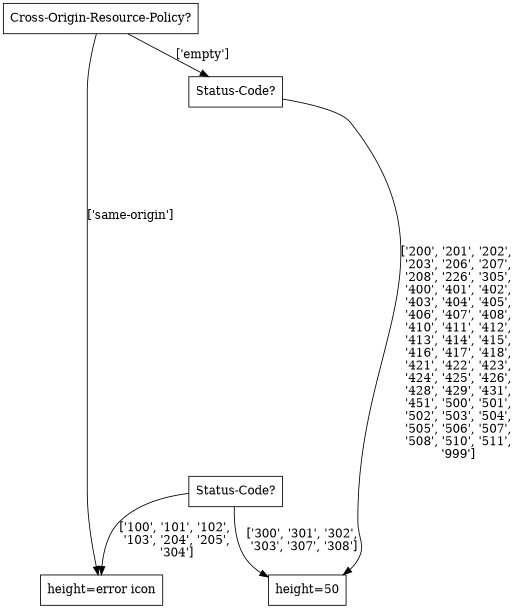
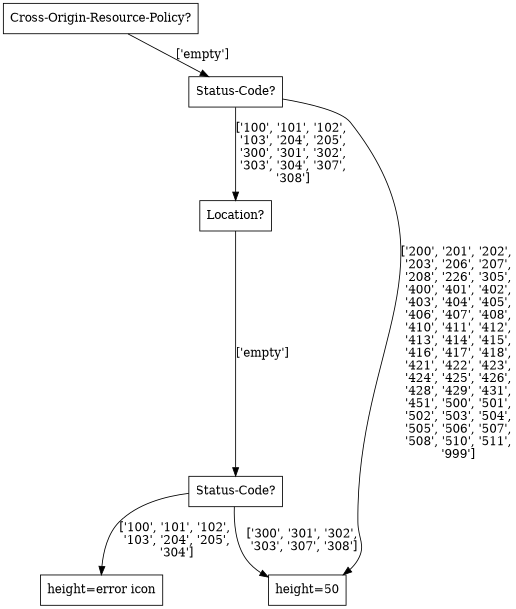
none -> (236, 216)
(87, 300) -> none
